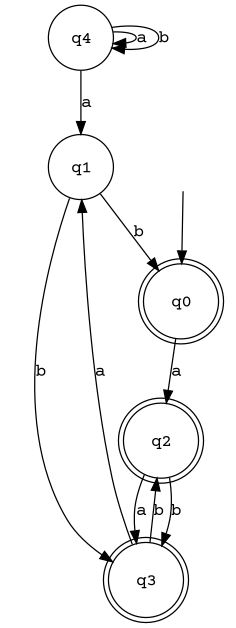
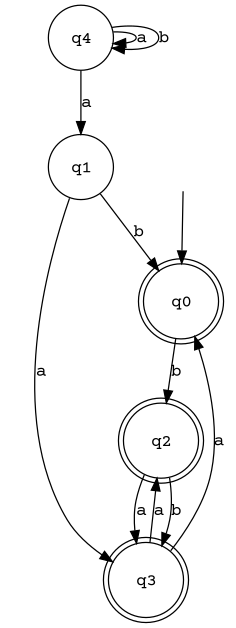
(41, 371) -> (41, 371)
(177, 371) -> (177, 371)
(96, 381) -> (214, 454)
(159, 510) -> (159, 510)
